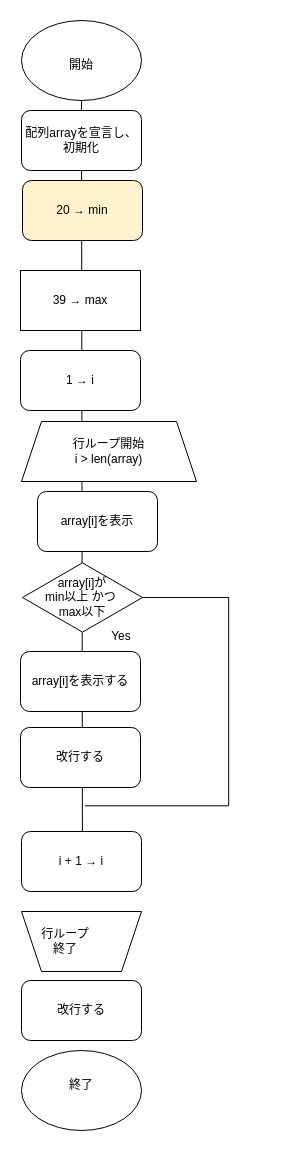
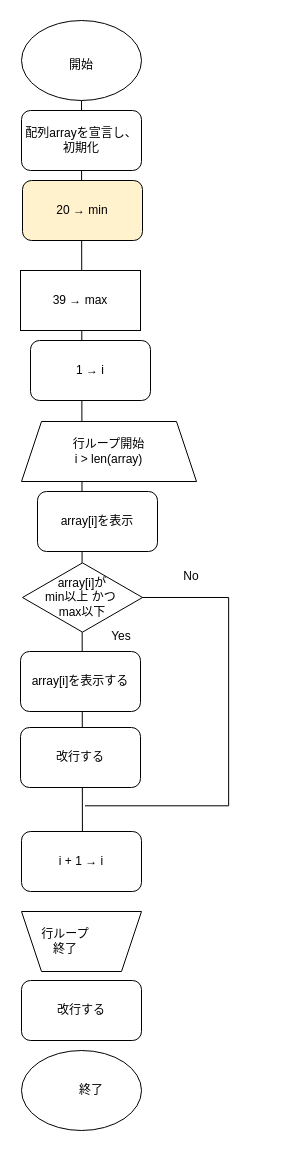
(81, 381) -> (91, 371)
none -> (192, 577)
(82, 1086) -> (92, 1091)
